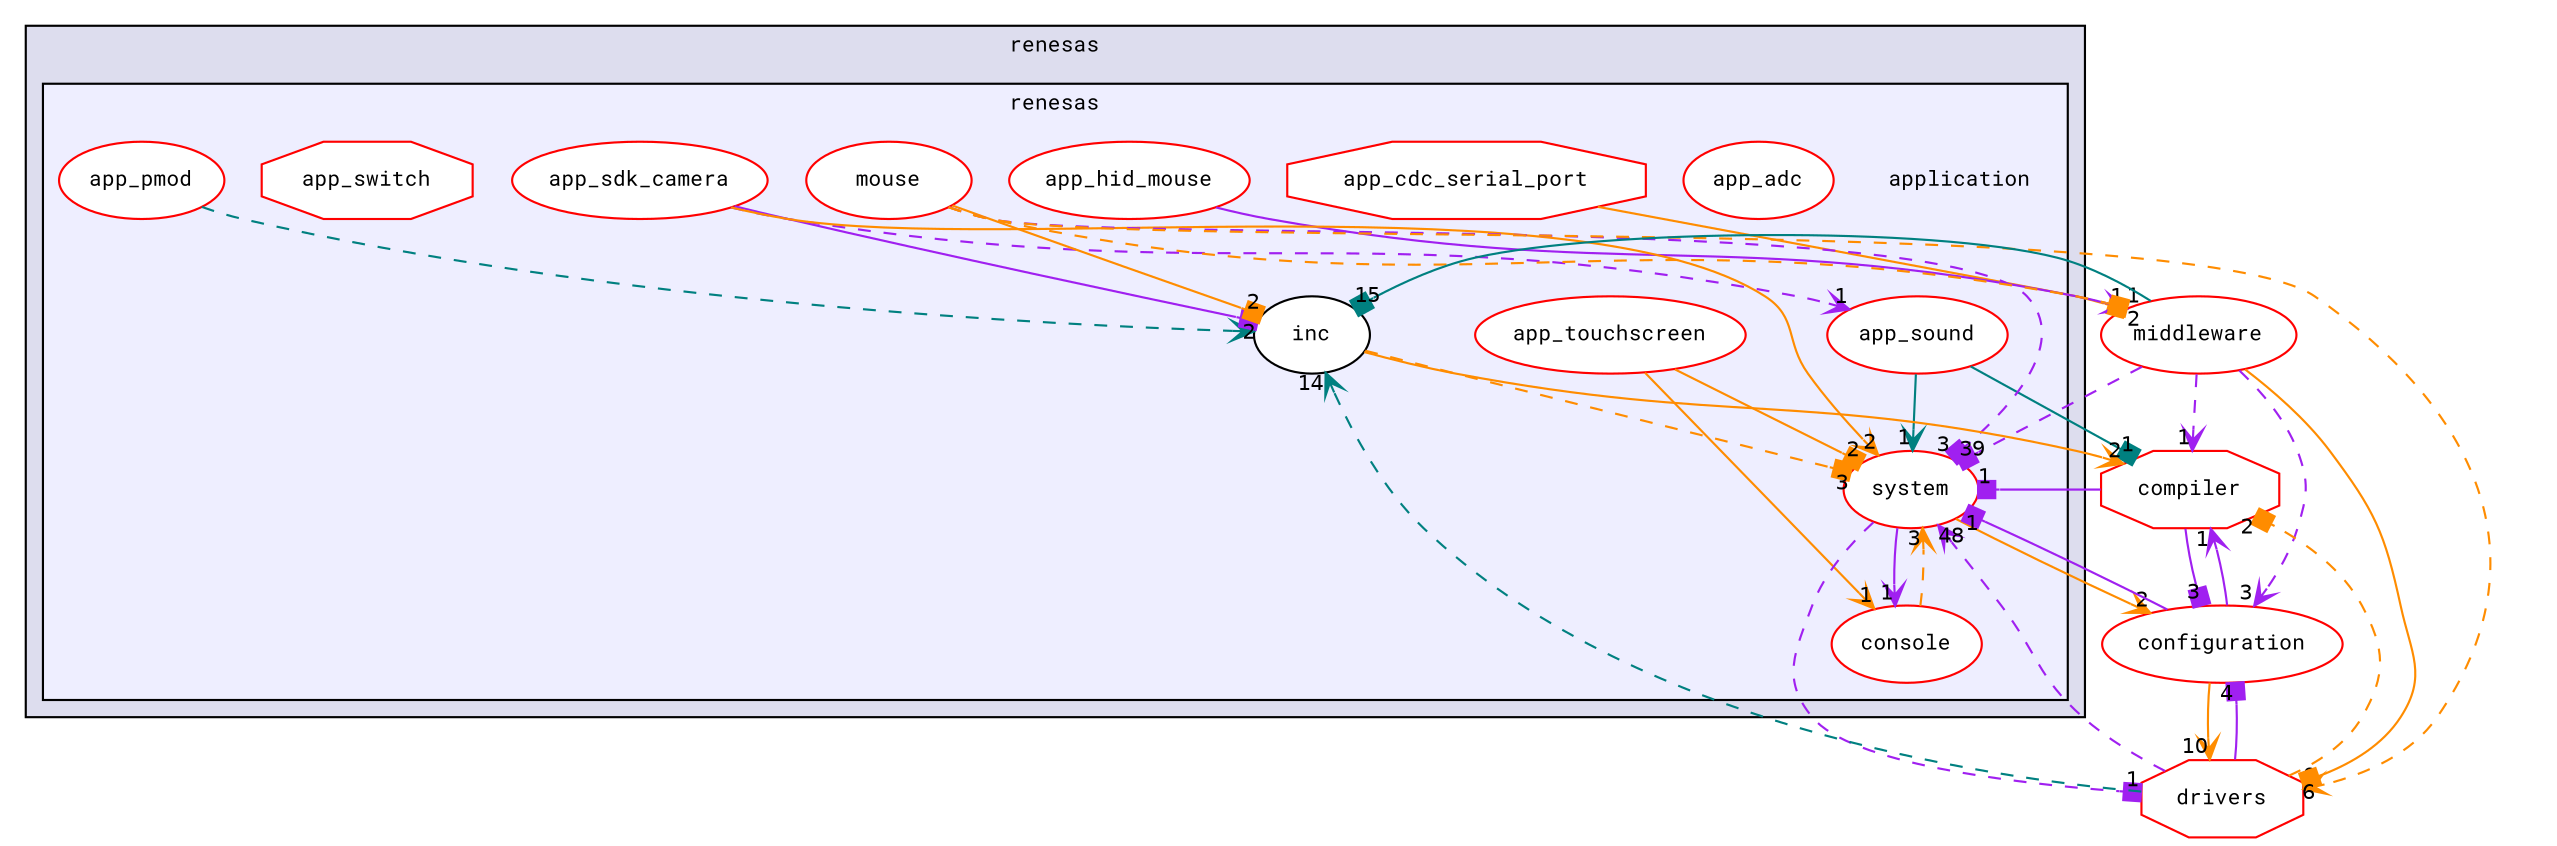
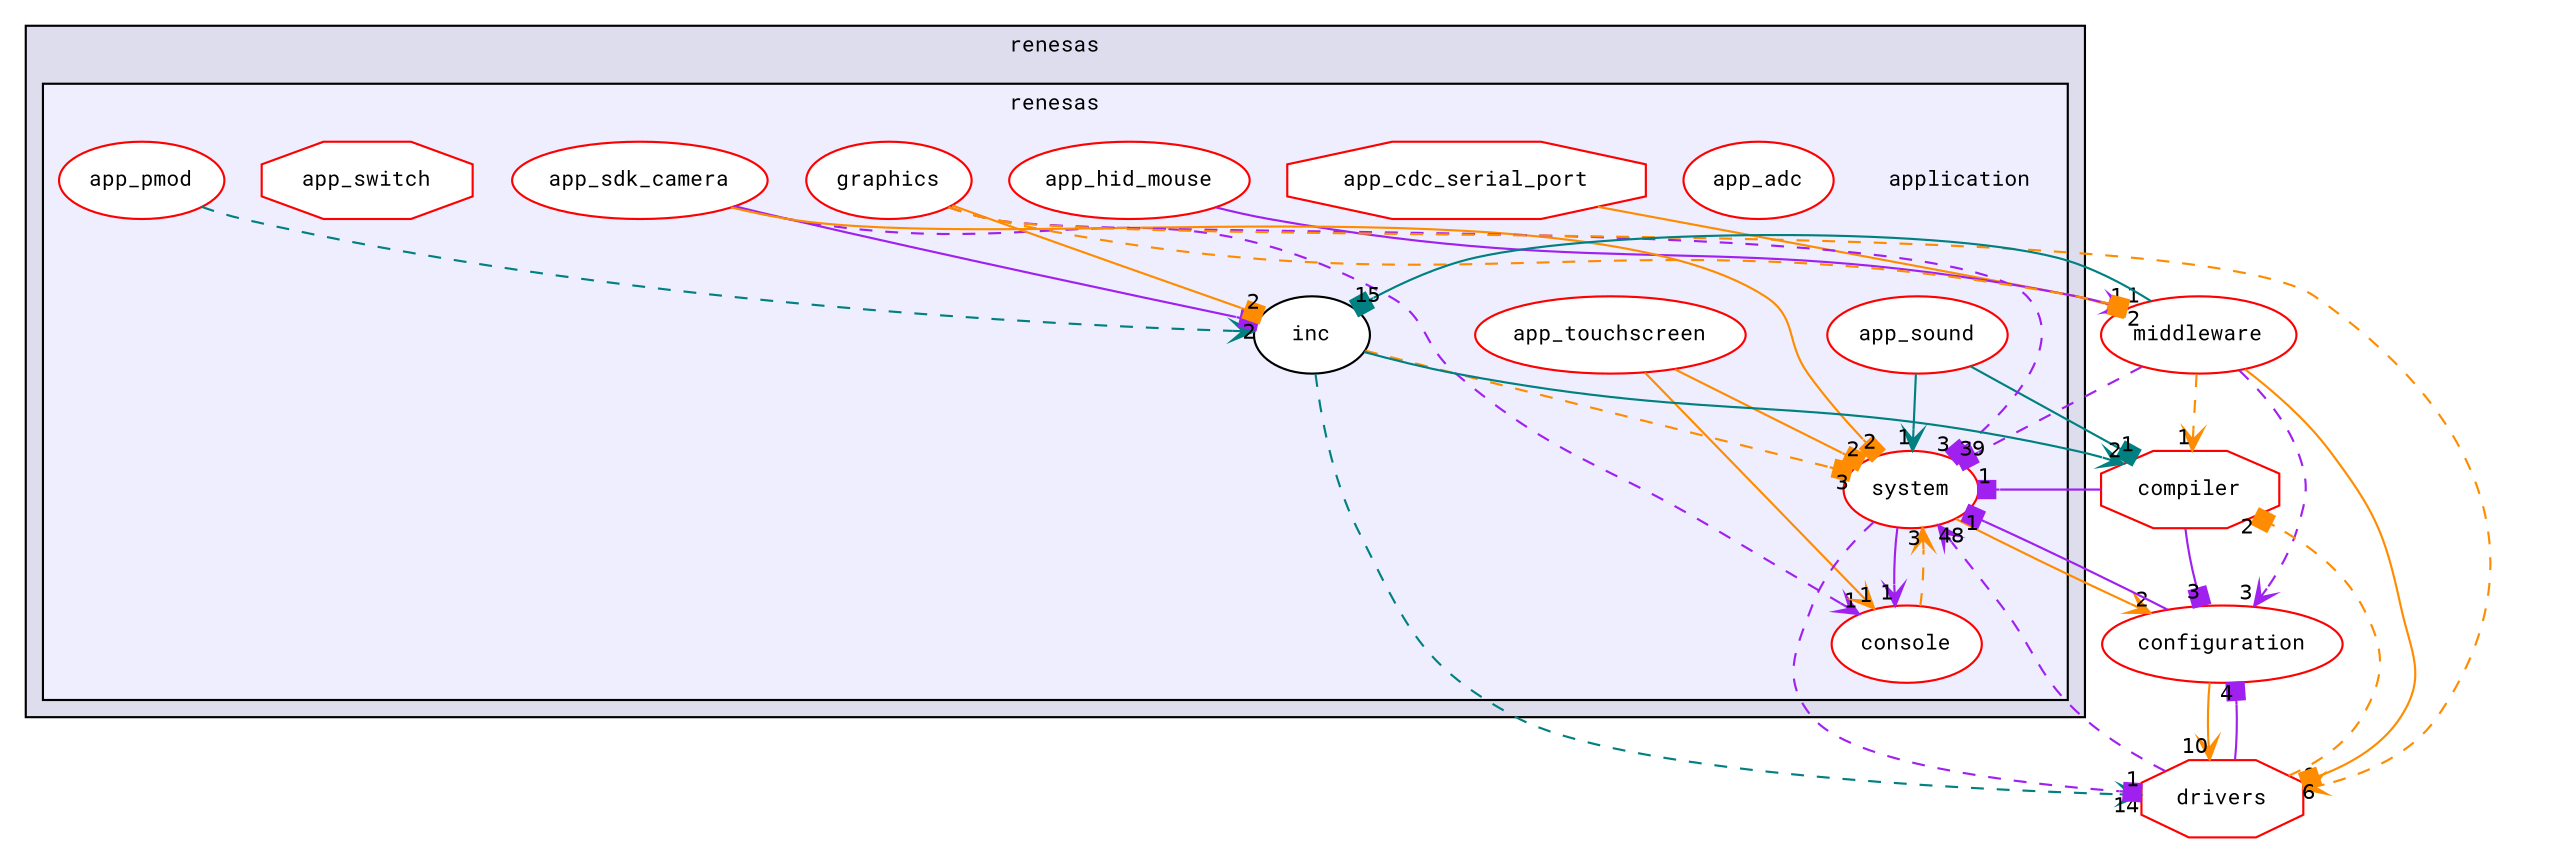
(889, 180) -> (889, 180)
(1340, 228) -> (1340, 228)
(1004, 244) -> (1363, 284)
(2195, 402) -> (2195, 402)
(1714, 406) -> (1714, 406)
(2223, 577) -> none
(1663, 678) -> (1610, 747)
